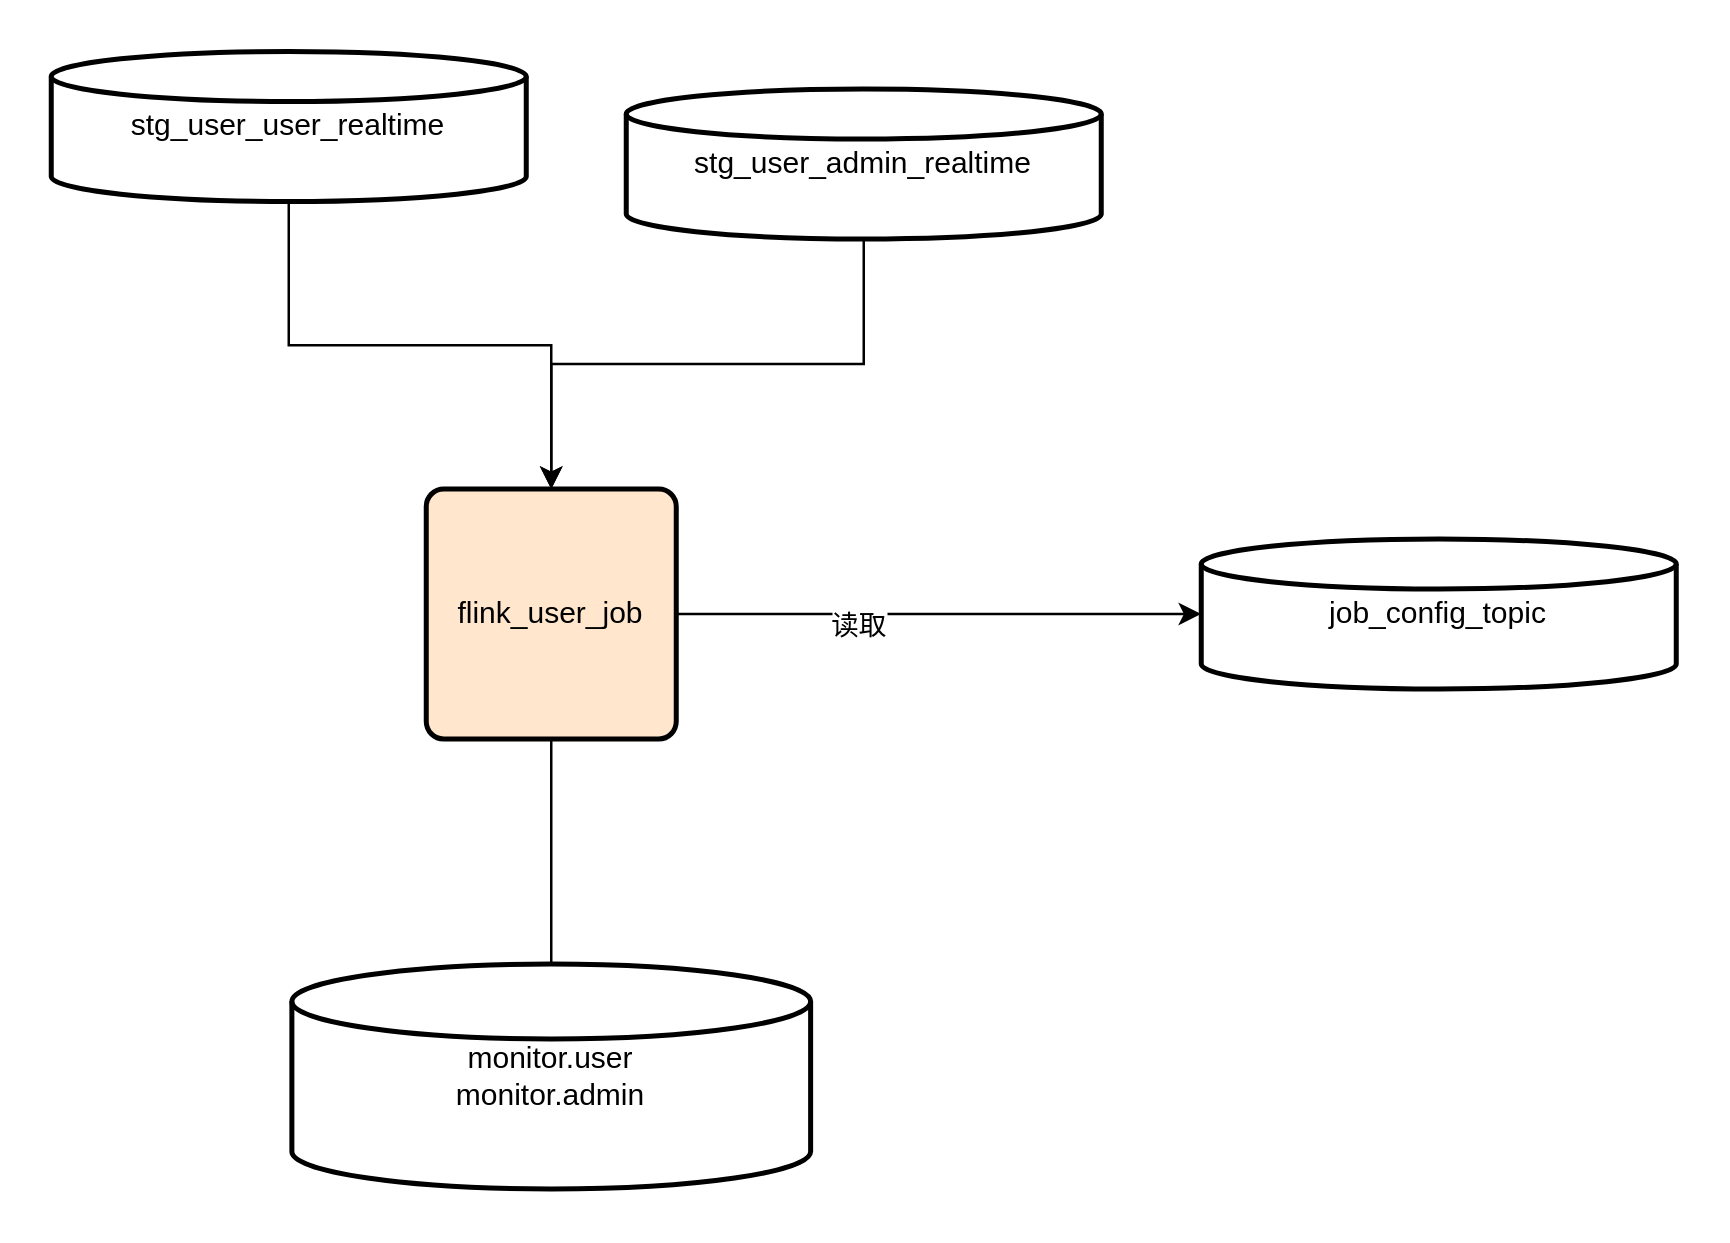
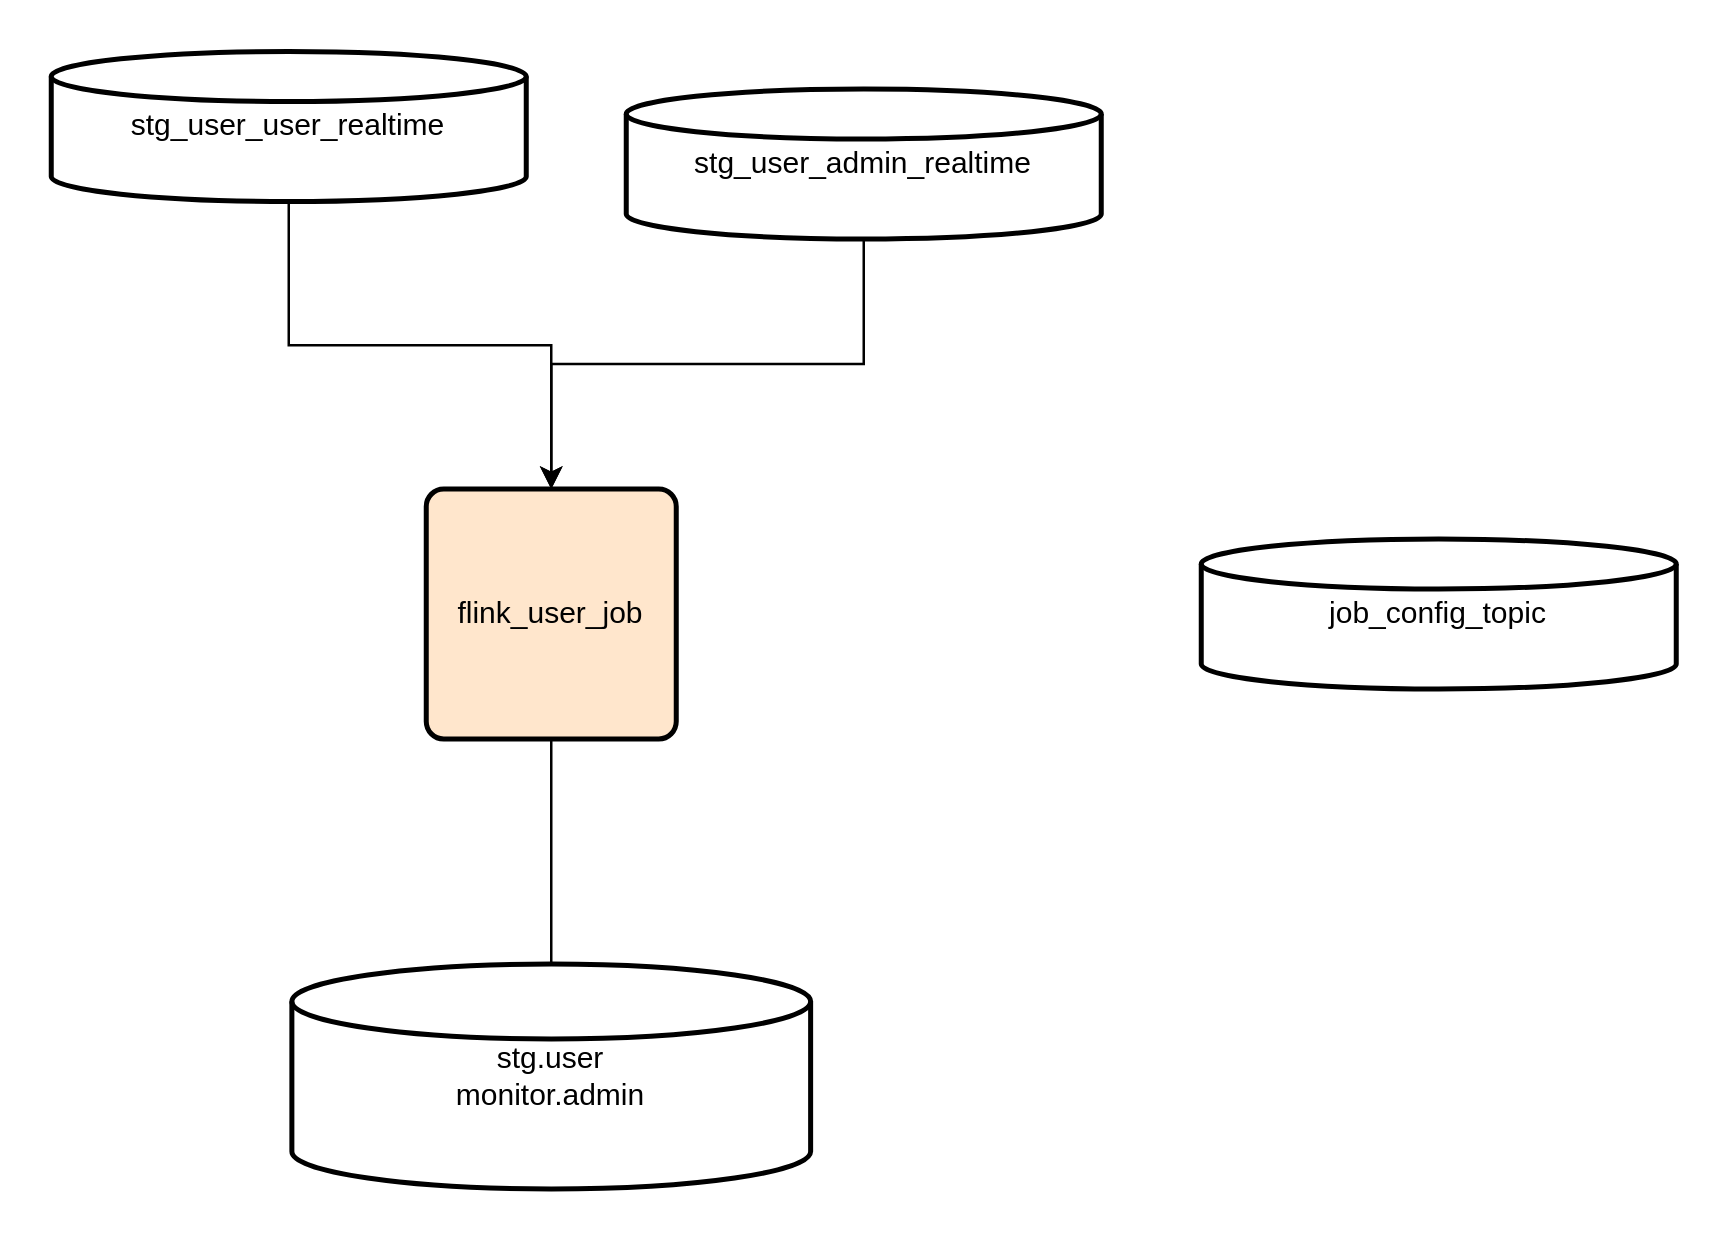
(931, 614) -> none
(551, 1076) -> (551, 1076)
